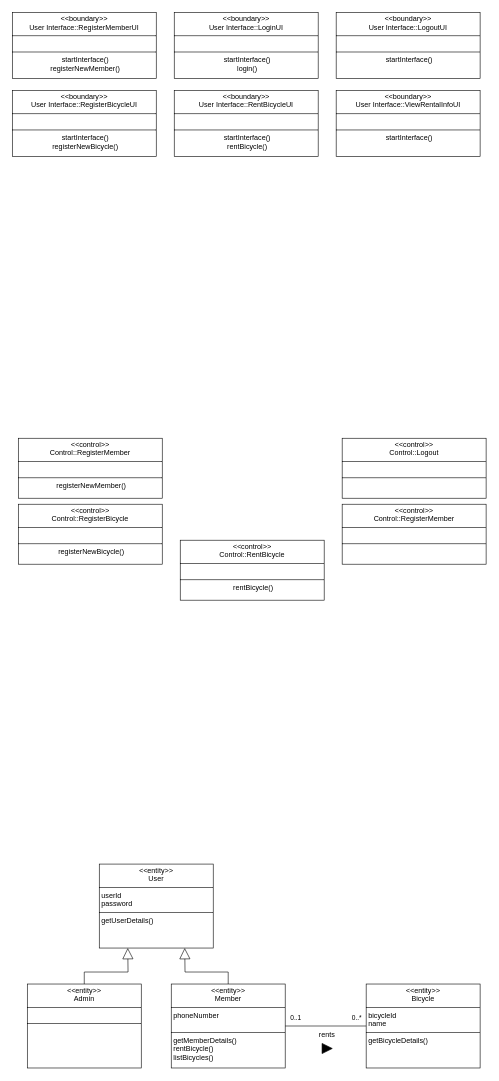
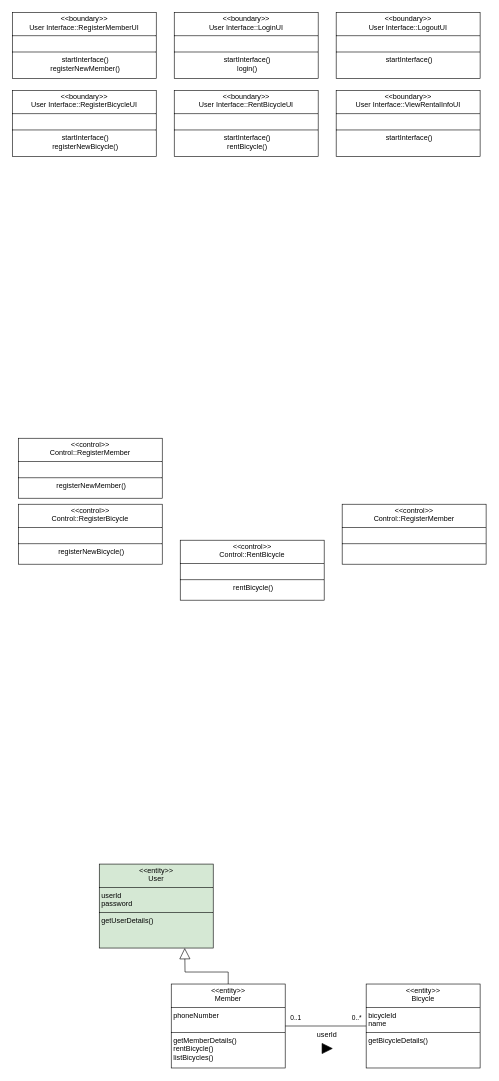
(414, 468) -> none
(156, 906) -> (156, 906)
(107, 972) -> none
(84, 1026) -> none
(327, 1035) -> (327, 1035)
